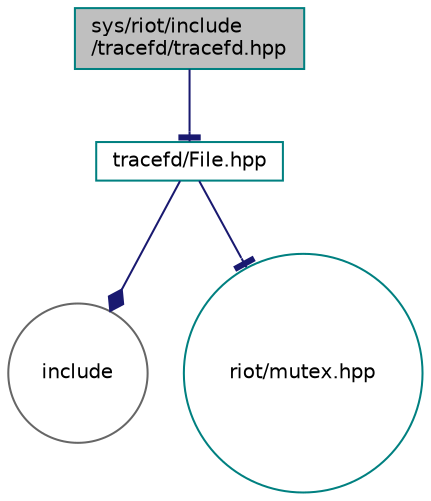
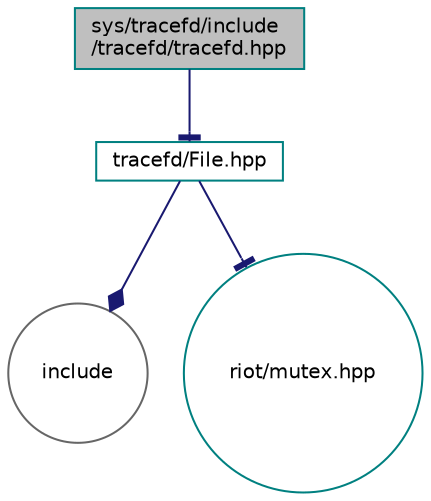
(190, 39) -> (190, 39)
